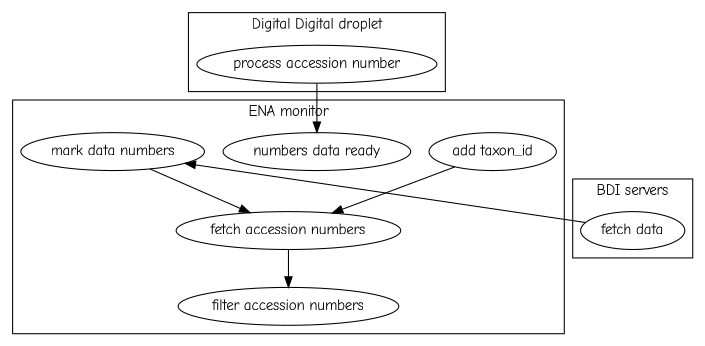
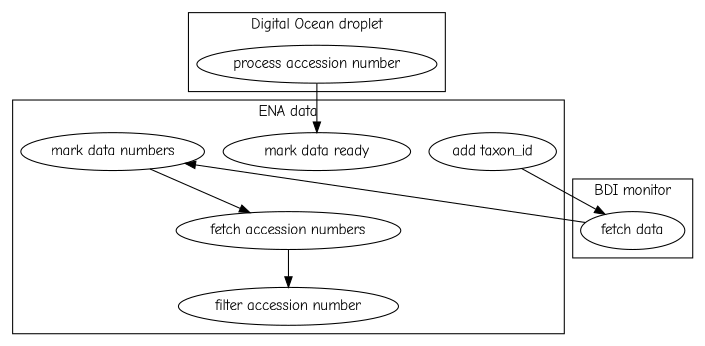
(317, 25) -> (317, 25)
(288, 112) -> (288, 112)
(317, 152) -> (317, 152)
(399, 188) -> (557, 188)
(633, 191) -> (633, 191)
(288, 306) -> (288, 306)
